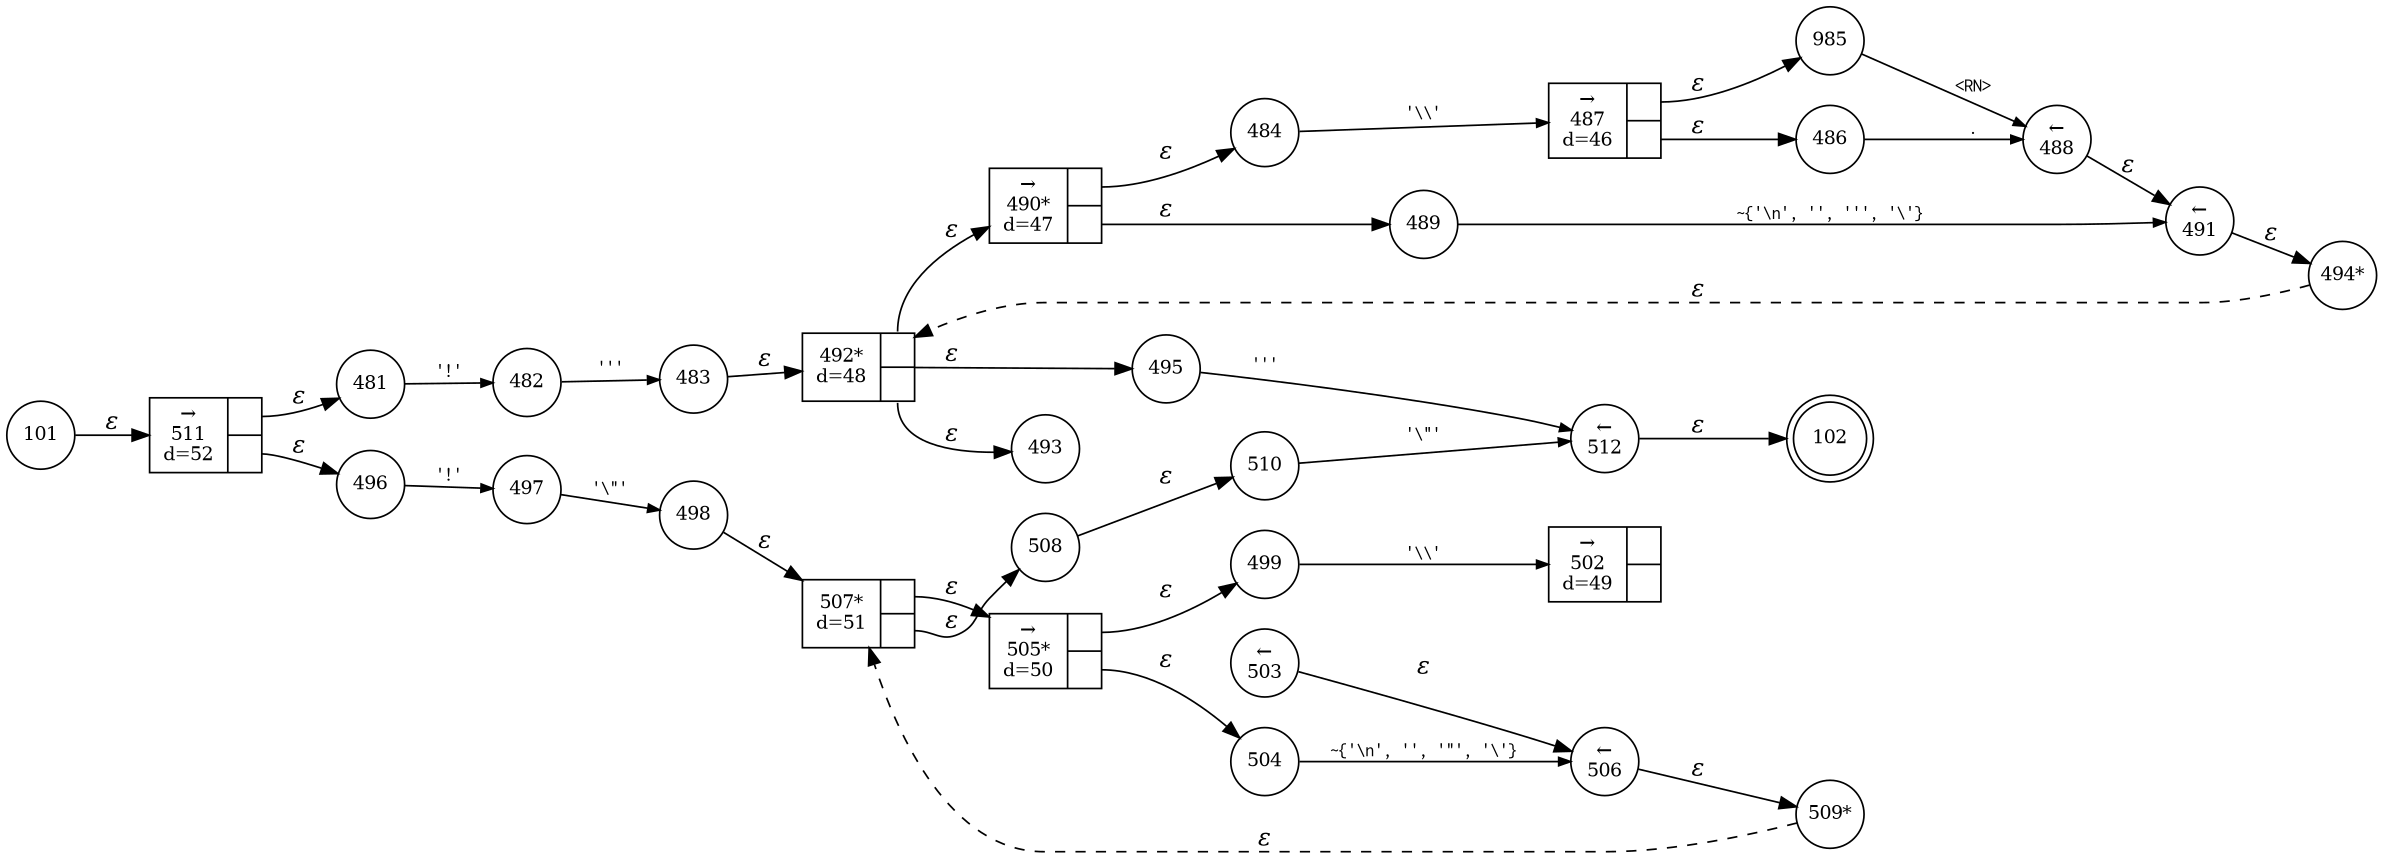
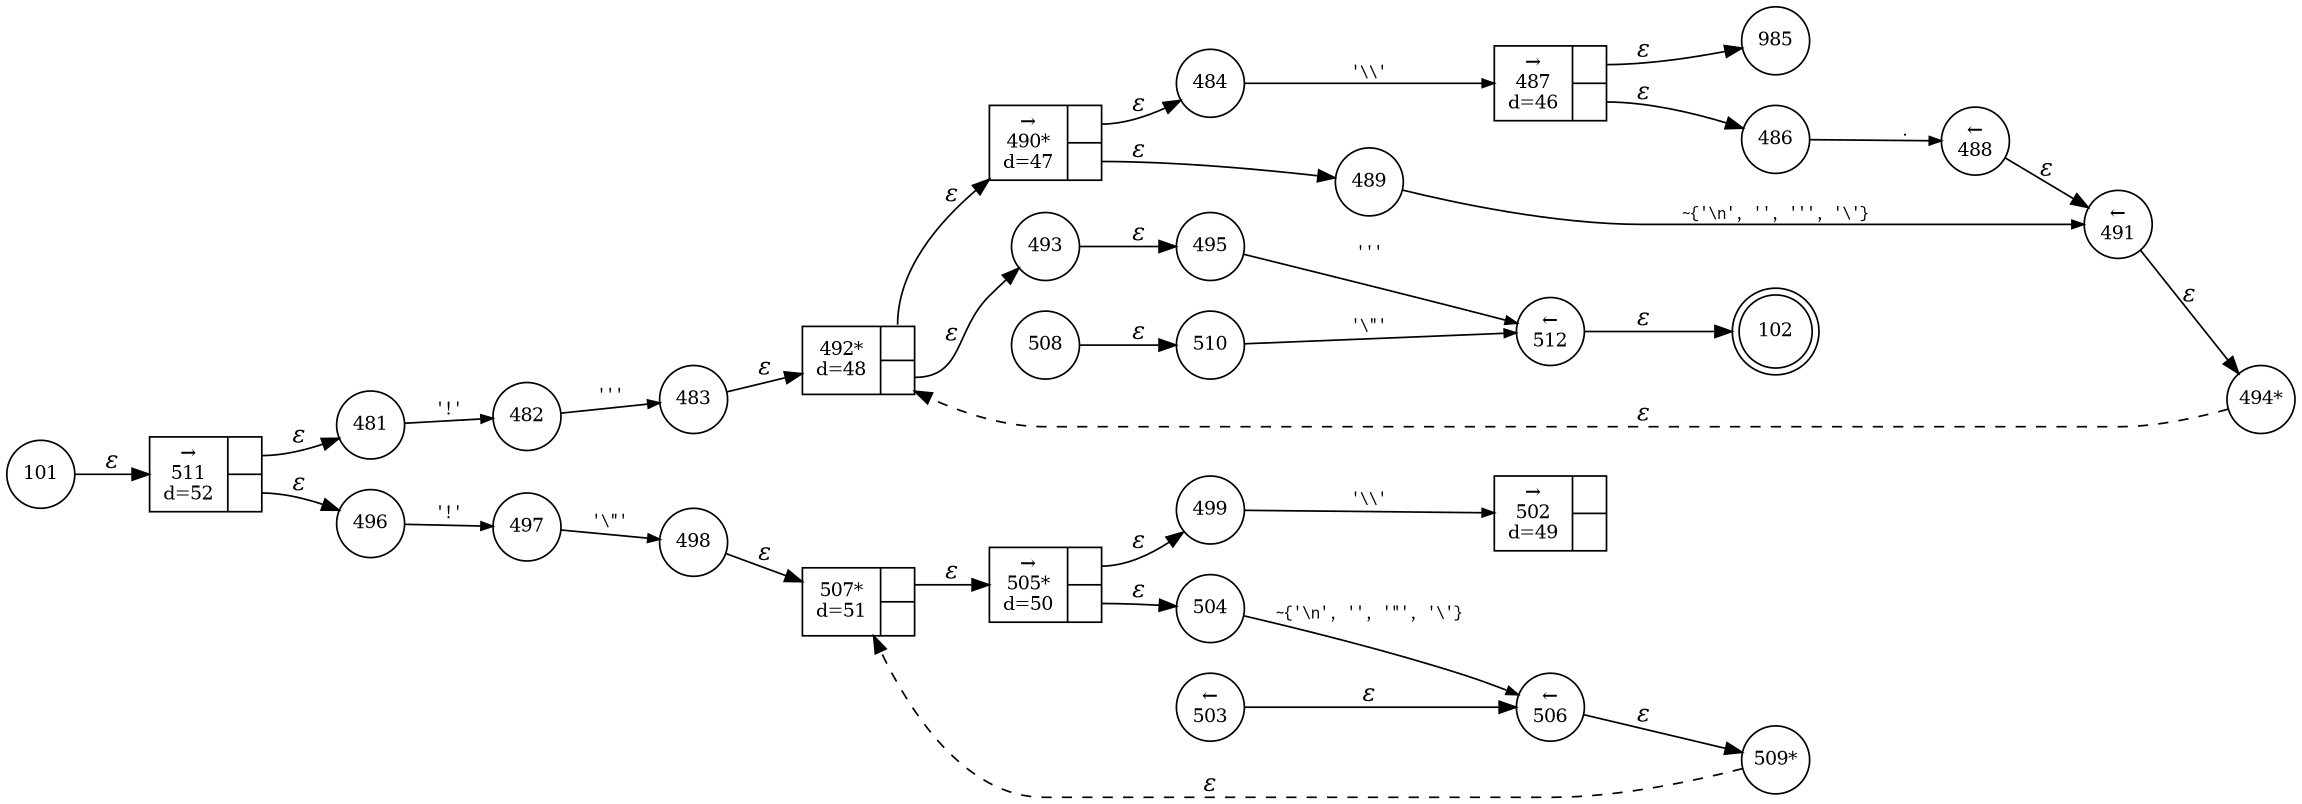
(1938, 88) -> none
(1015, 368) -> (1119, 247)
(970, 627) -> none
